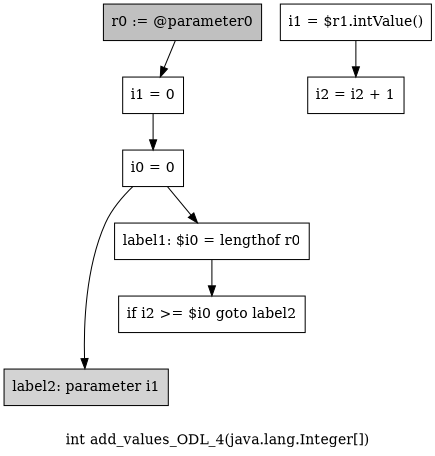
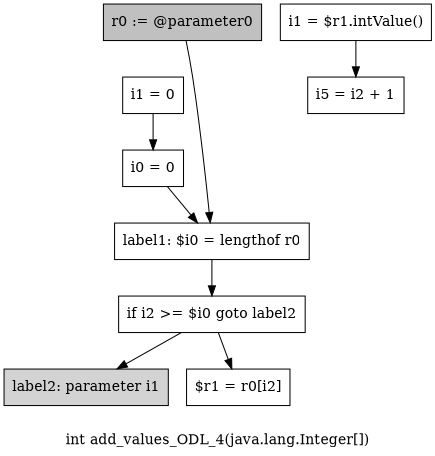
(170, 54) -> (199, 126)
(356, 95) -> (356, 95)
(92, 267) -> (154, 348)
none -> (238, 387)
